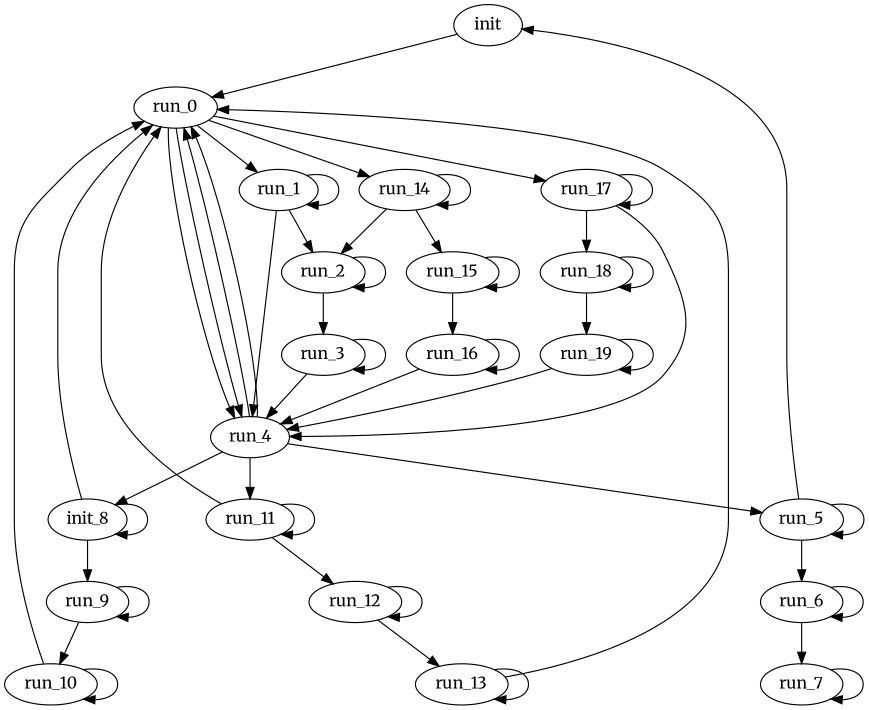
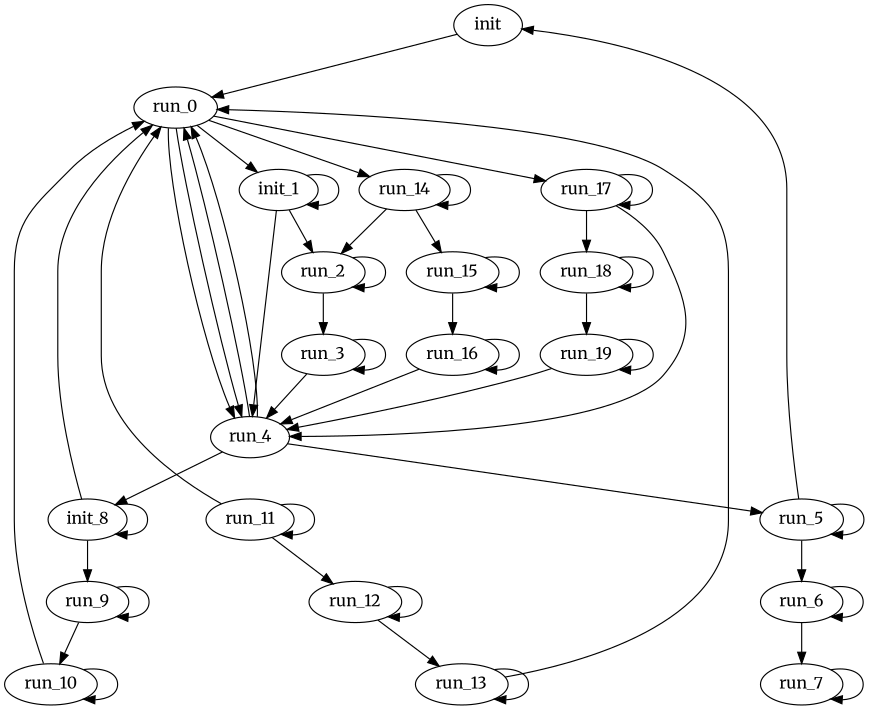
(279, 190) -> (279, 190)
(250, 473) -> none
